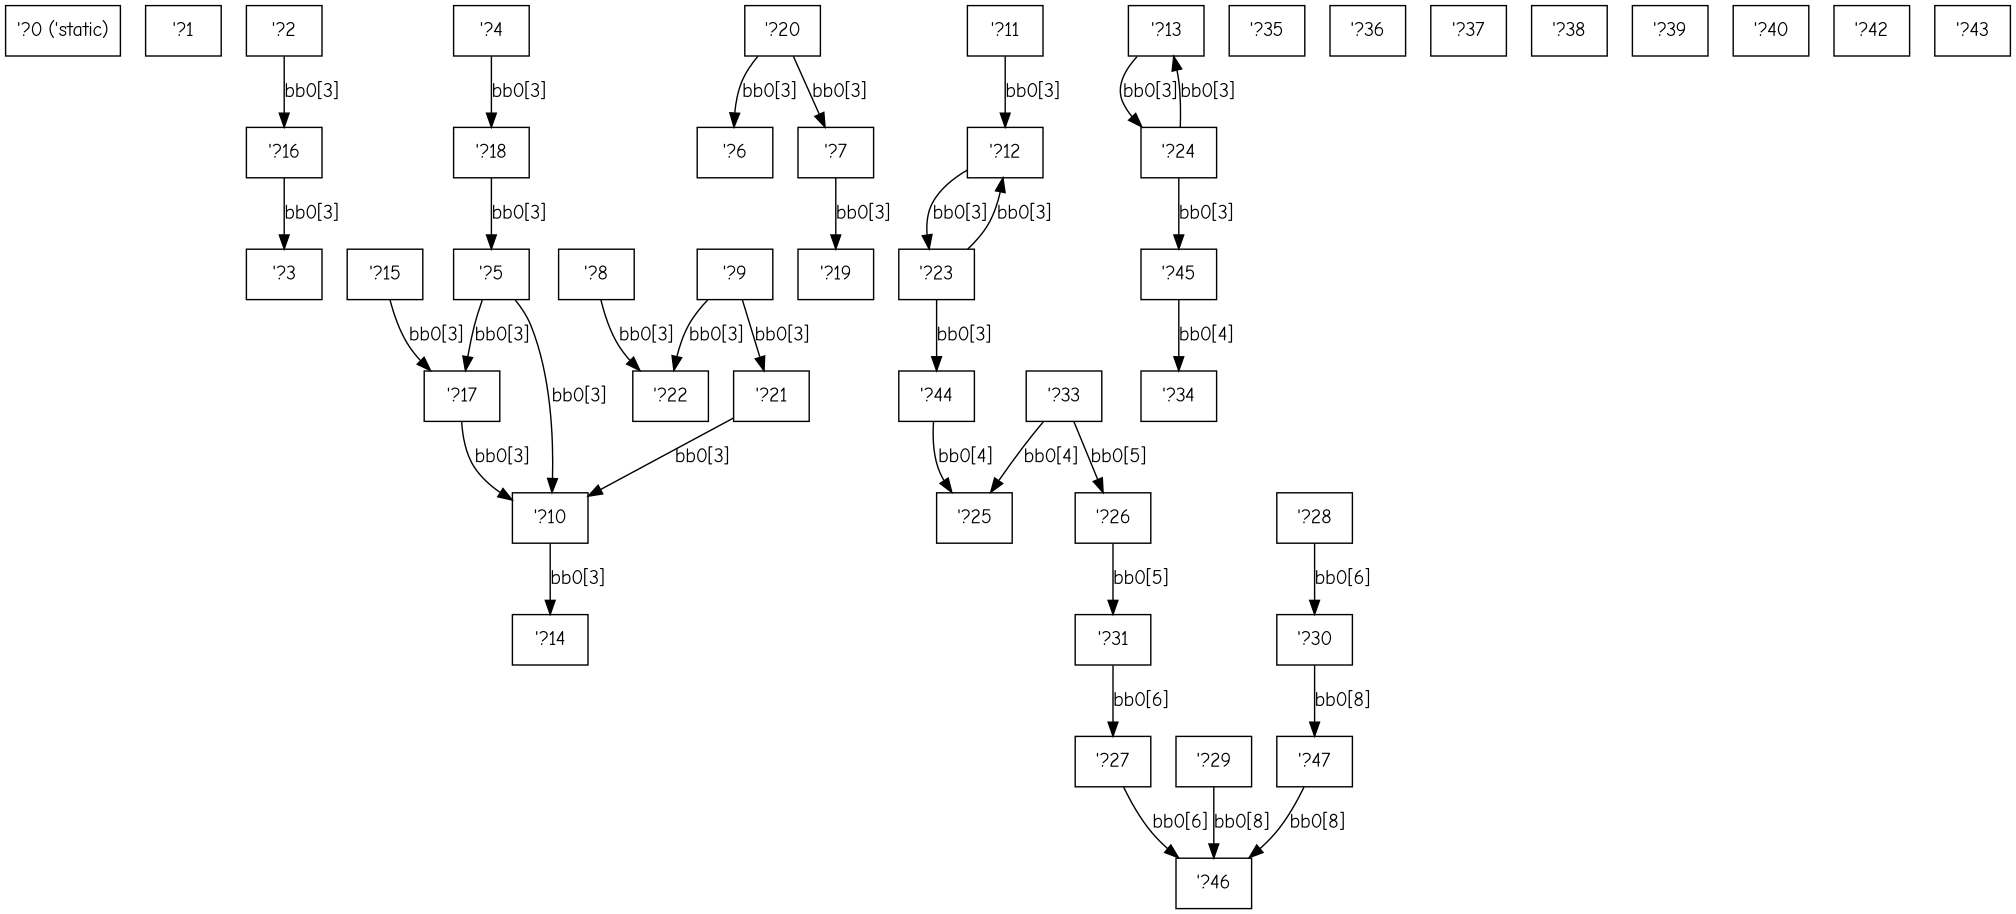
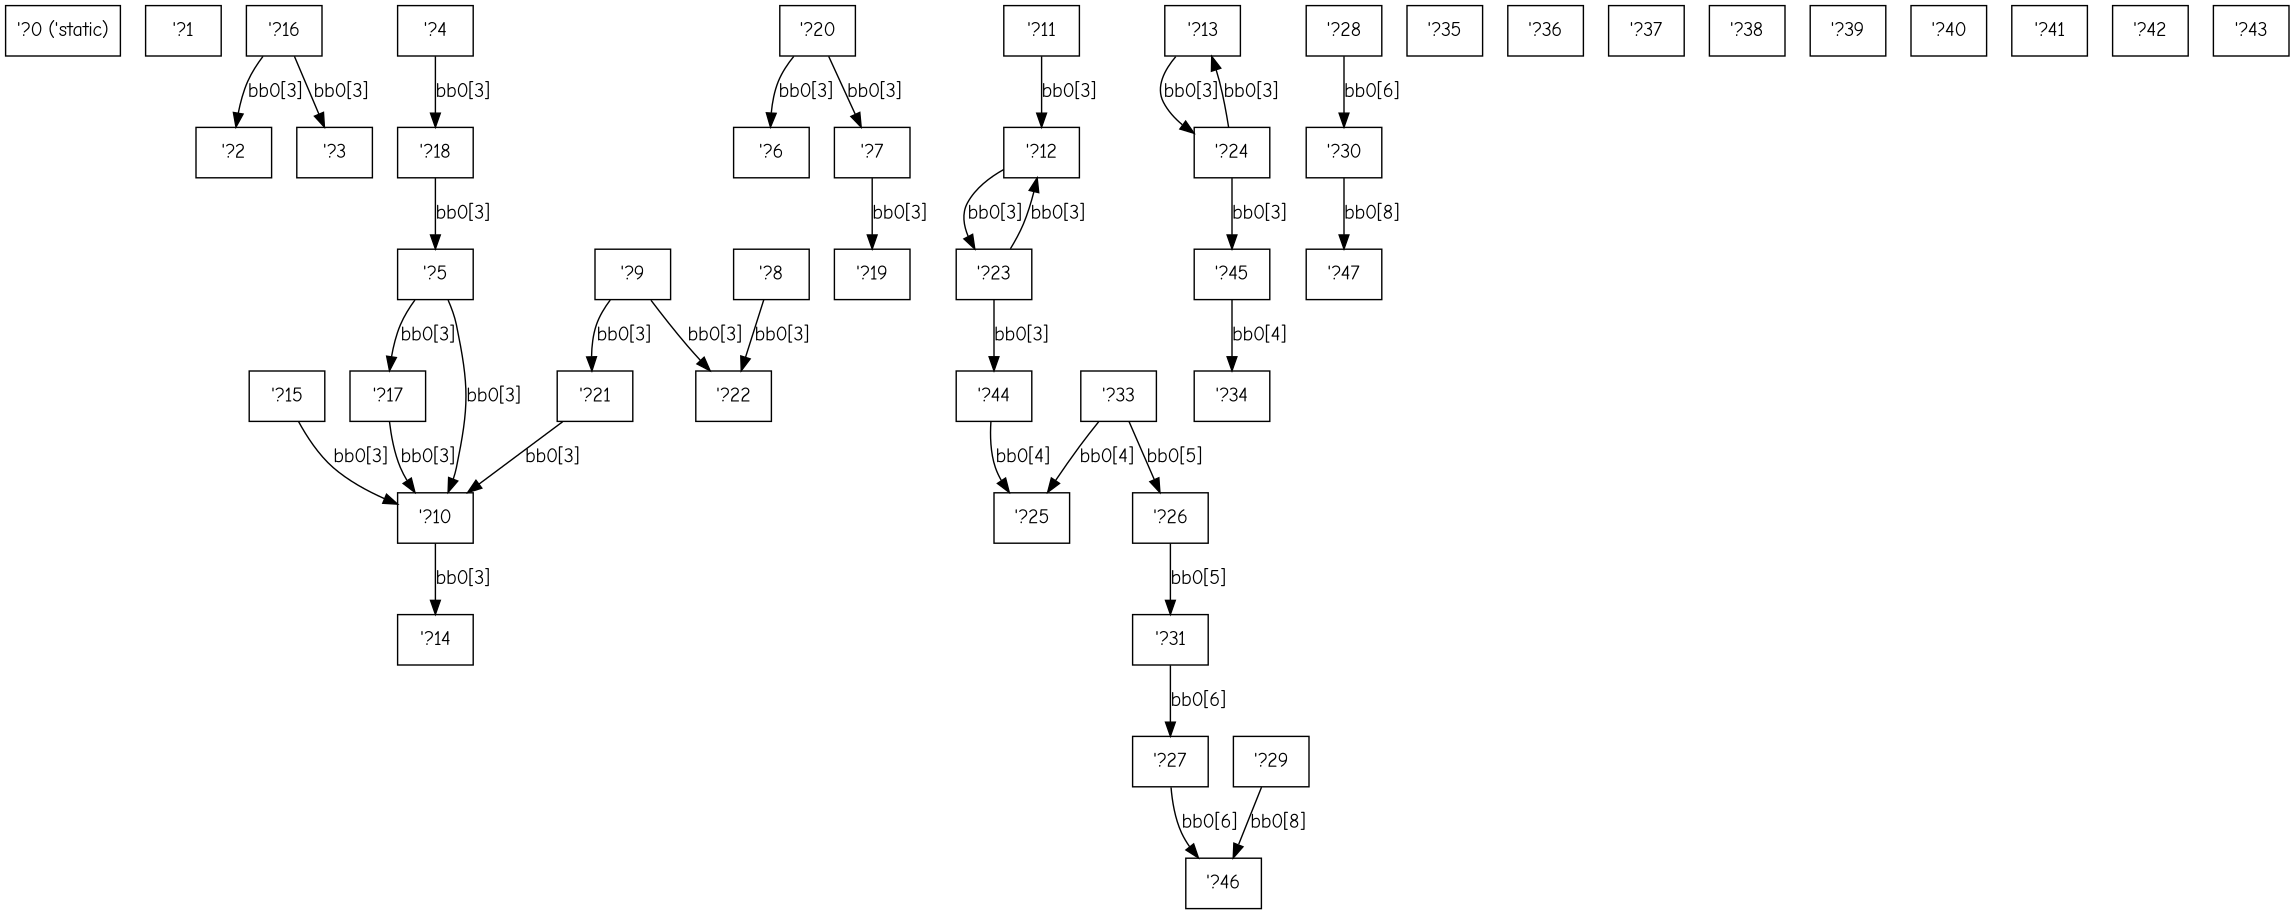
none -> (2050, 31)
(284, 85) -> (247, 83)
(401, 332) -> (334, 468)
(1285, 820) -> none
